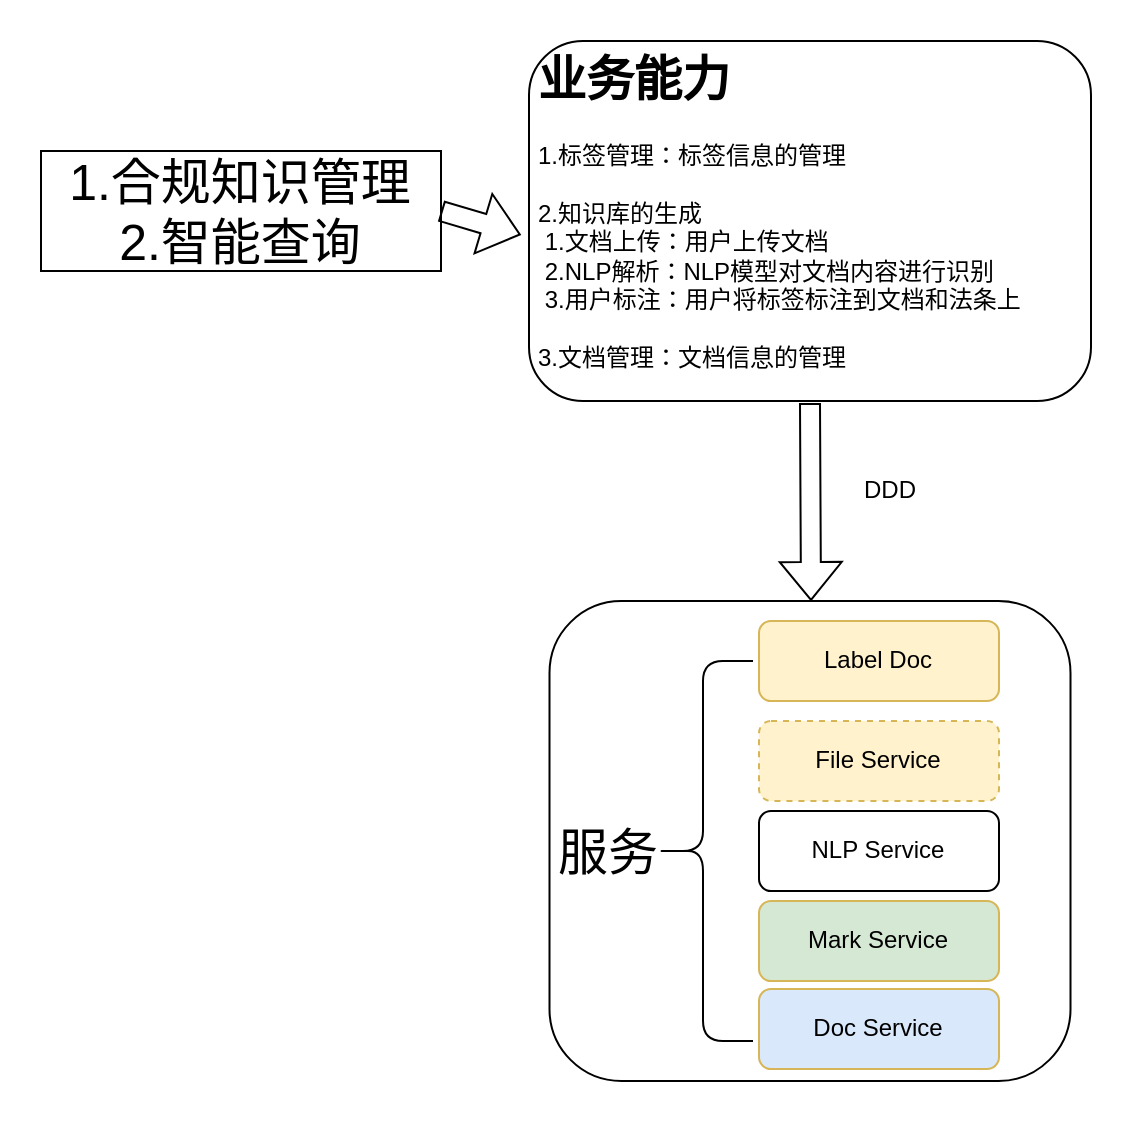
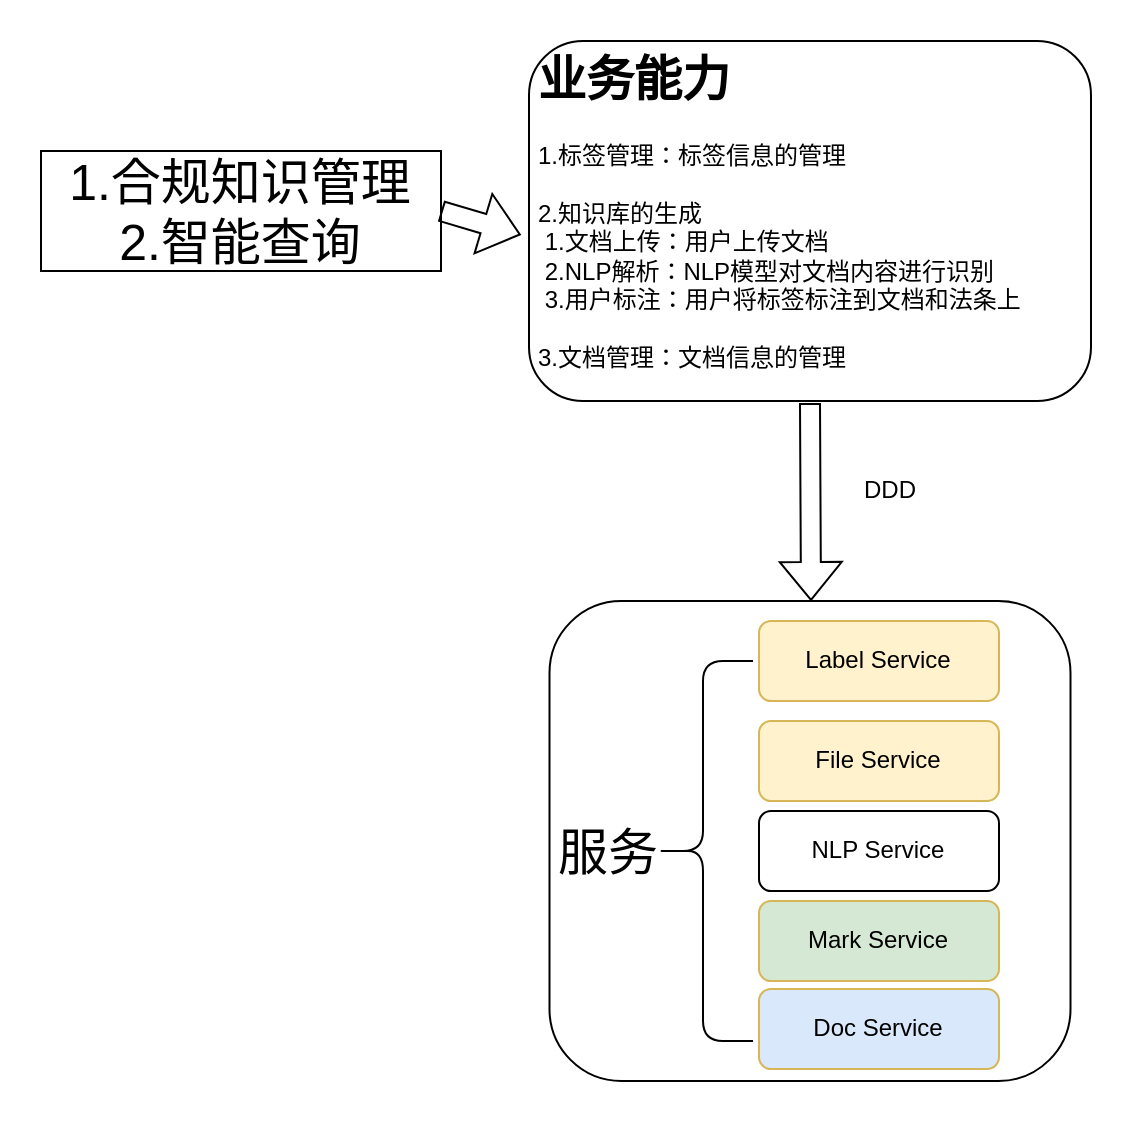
(879, 661) -> (879, 661)
(879, 761) -> (879, 761)
